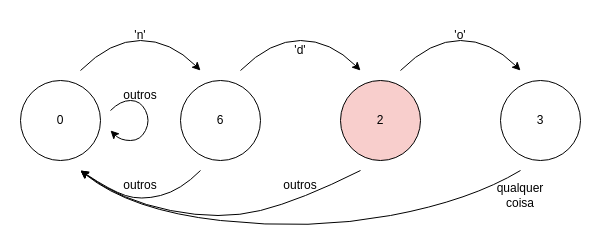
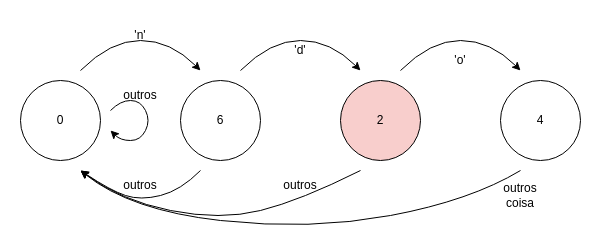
(461, 36) -> (461, 61)
(541, 121) -> (541, 121)
(521, 196) -> (521, 196)
